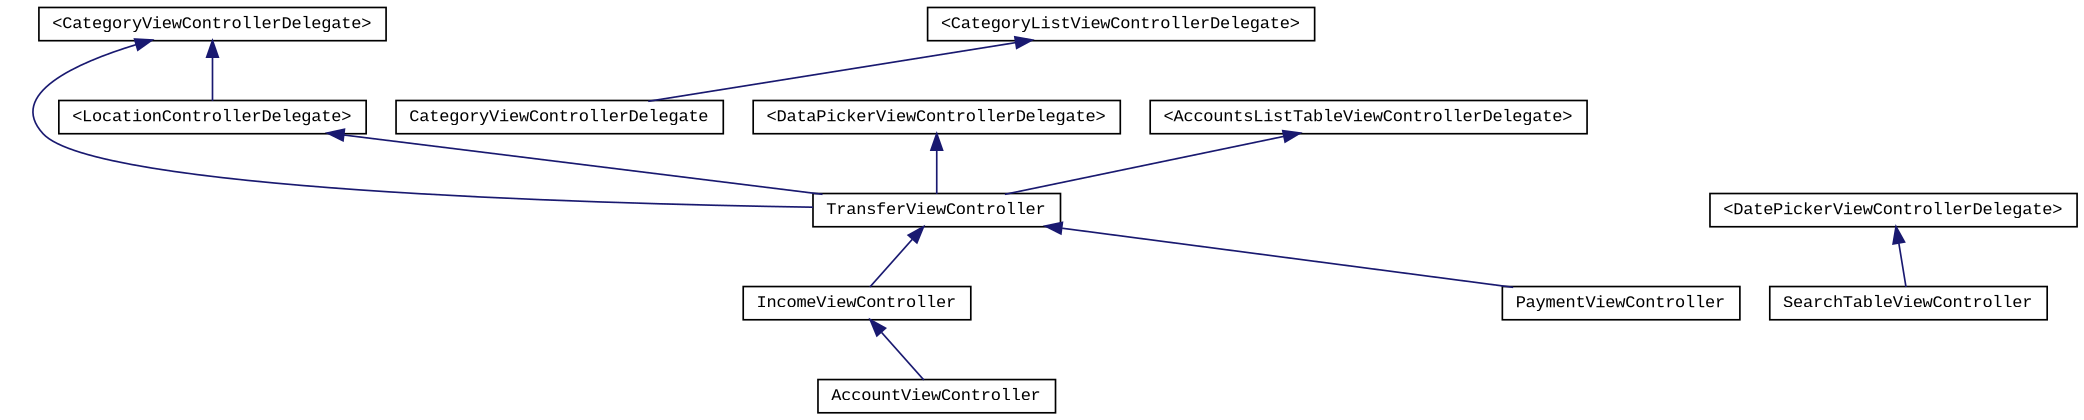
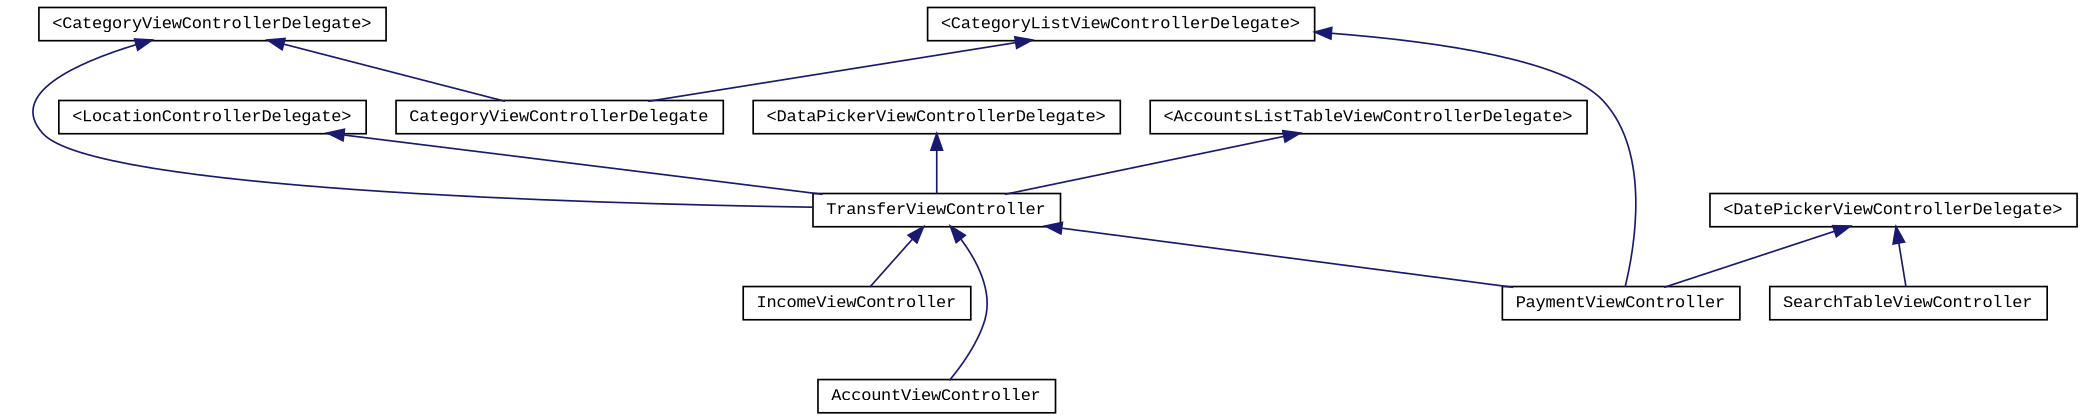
none -> (1566, 77)
(212, 79) -> (394, 73)
none -> (1749, 259)
(903, 356) -> (986, 312)
